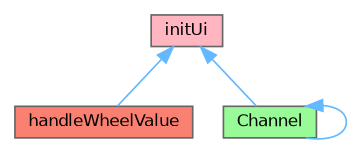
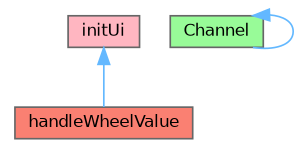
(234, 83) -> none
